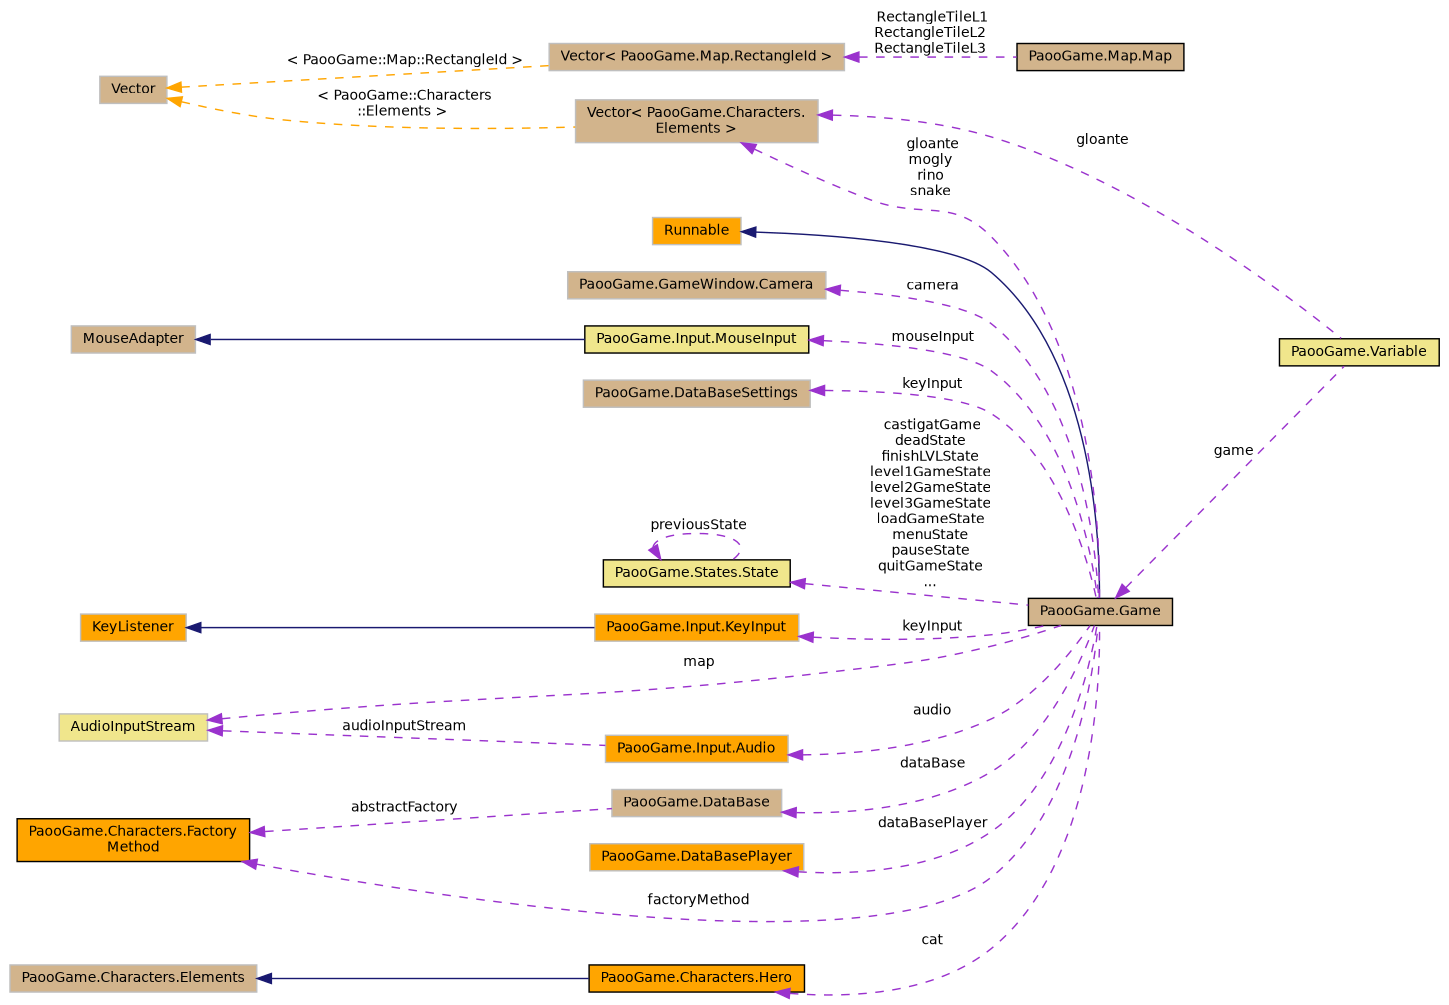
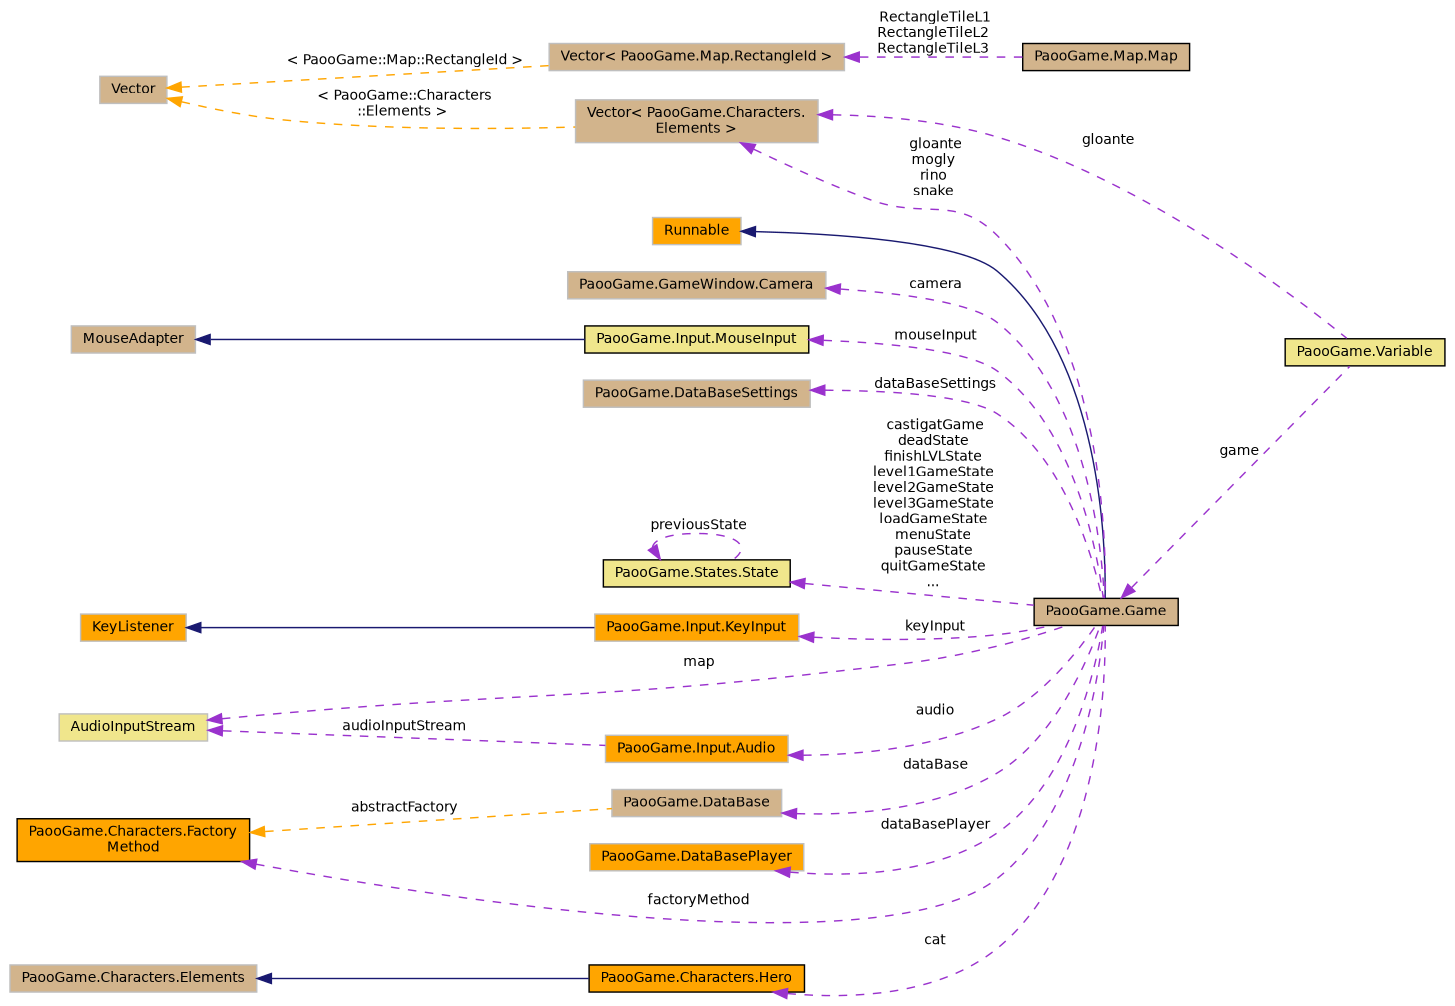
(931, 384) -> (934, 384)
(438, 820) -> (438, 820)
